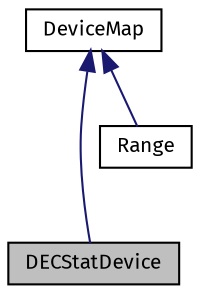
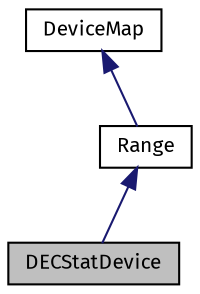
(81, 157) -> (115, 215)
